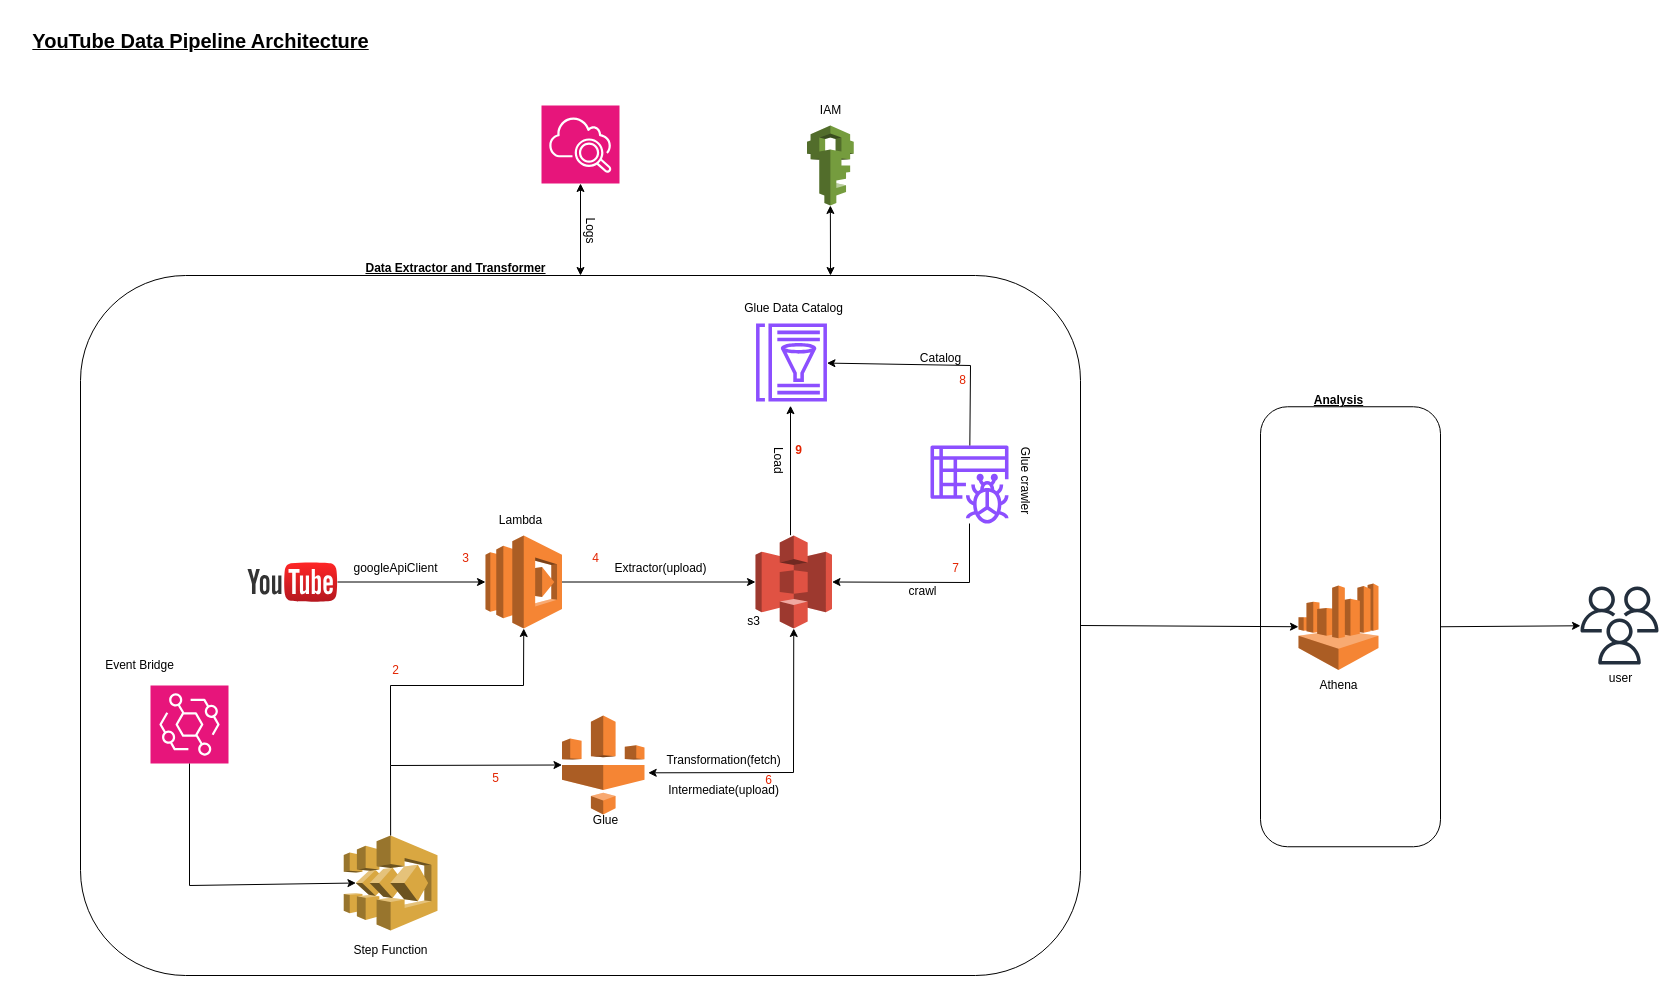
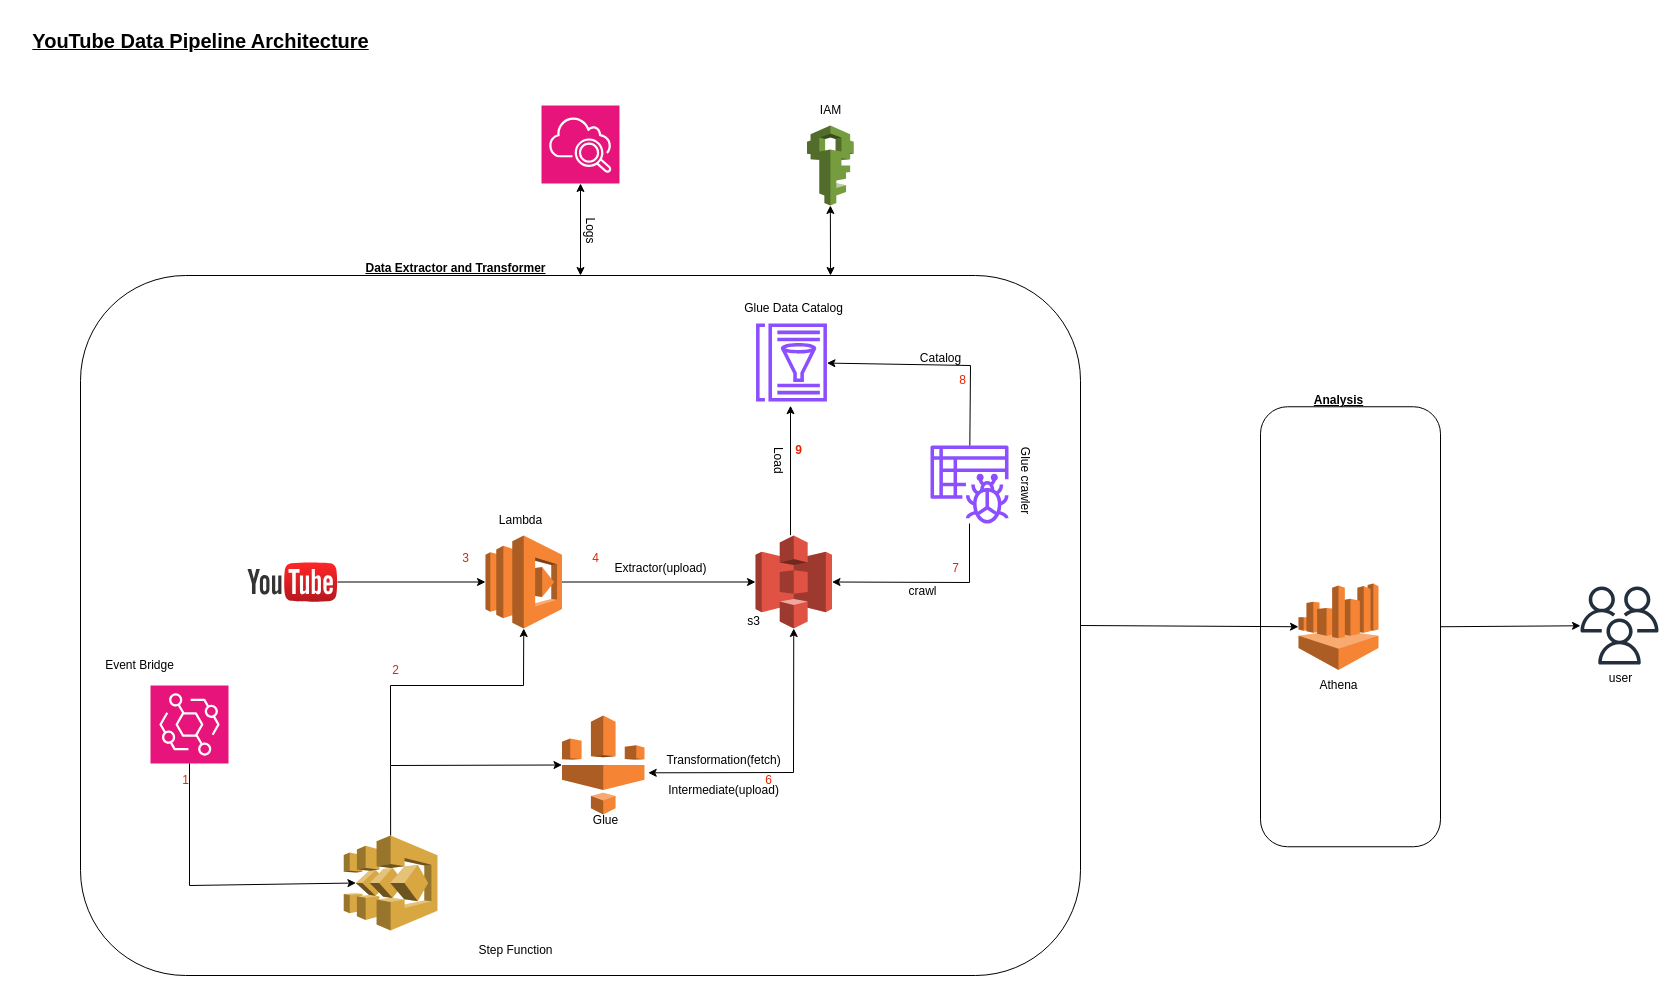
(396, 569) -> none
(496, 779) -> none
none -> (186, 780)
(391, 951) -> (516, 951)
